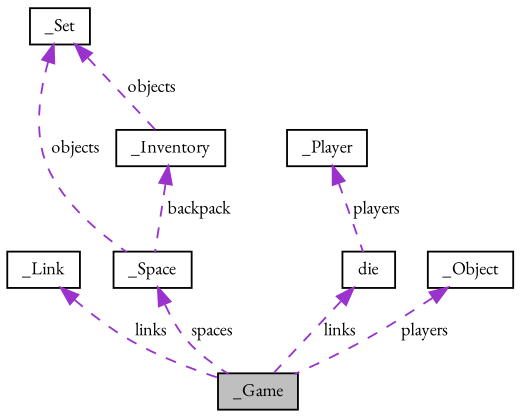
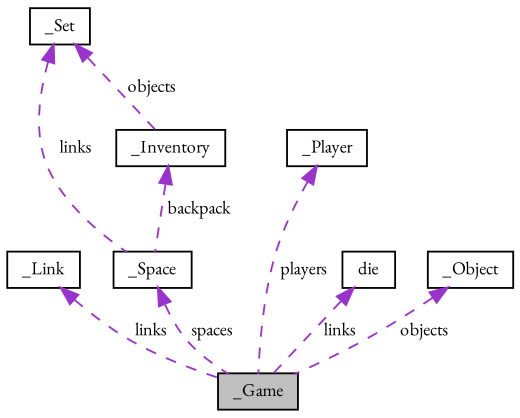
(74, 148) -> (74, 148)
(351, 218) -> (270, 274)
(422, 331) -> (422, 331)
